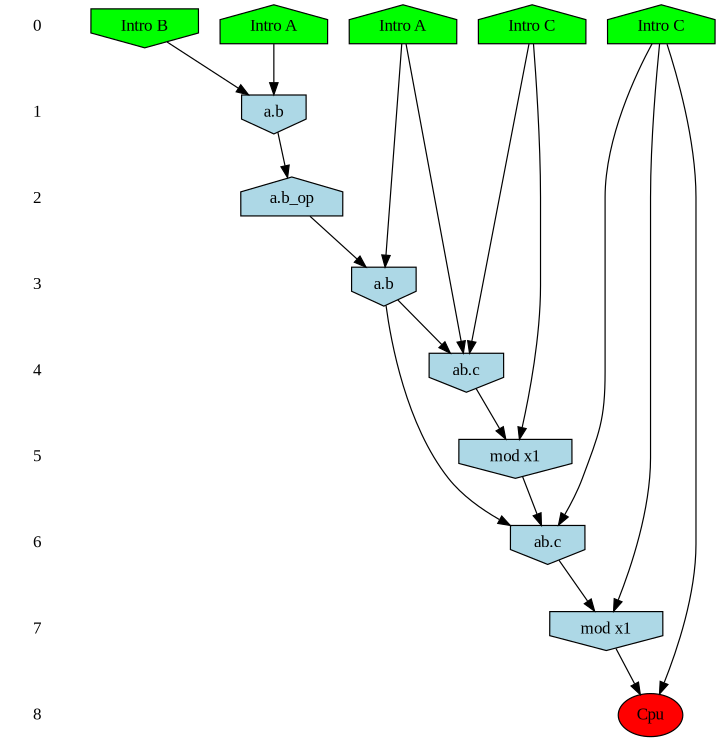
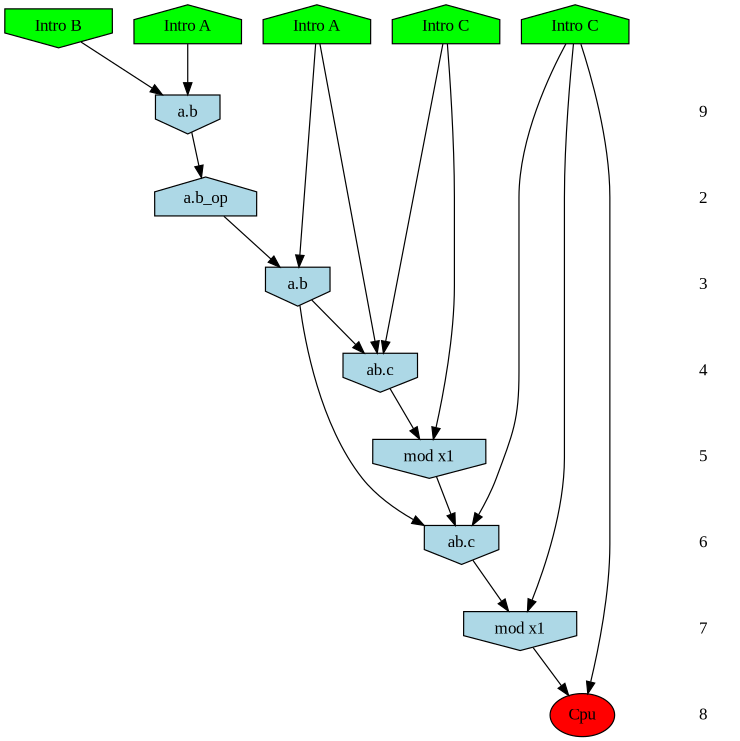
(37, 26) -> none
(37, 112) -> (703, 112)
